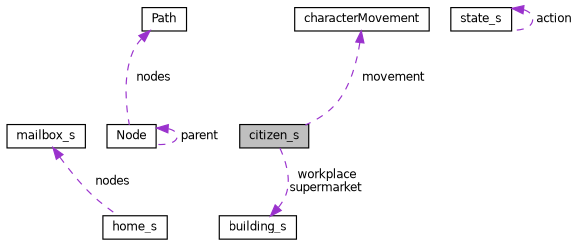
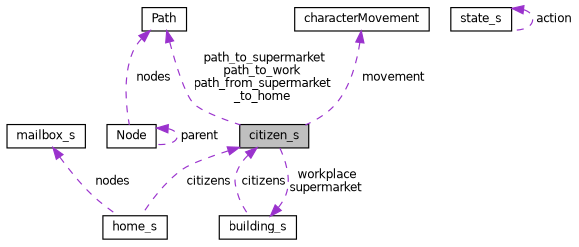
none -> (189, 98)
none -> (177, 173)
none -> (236, 185)
